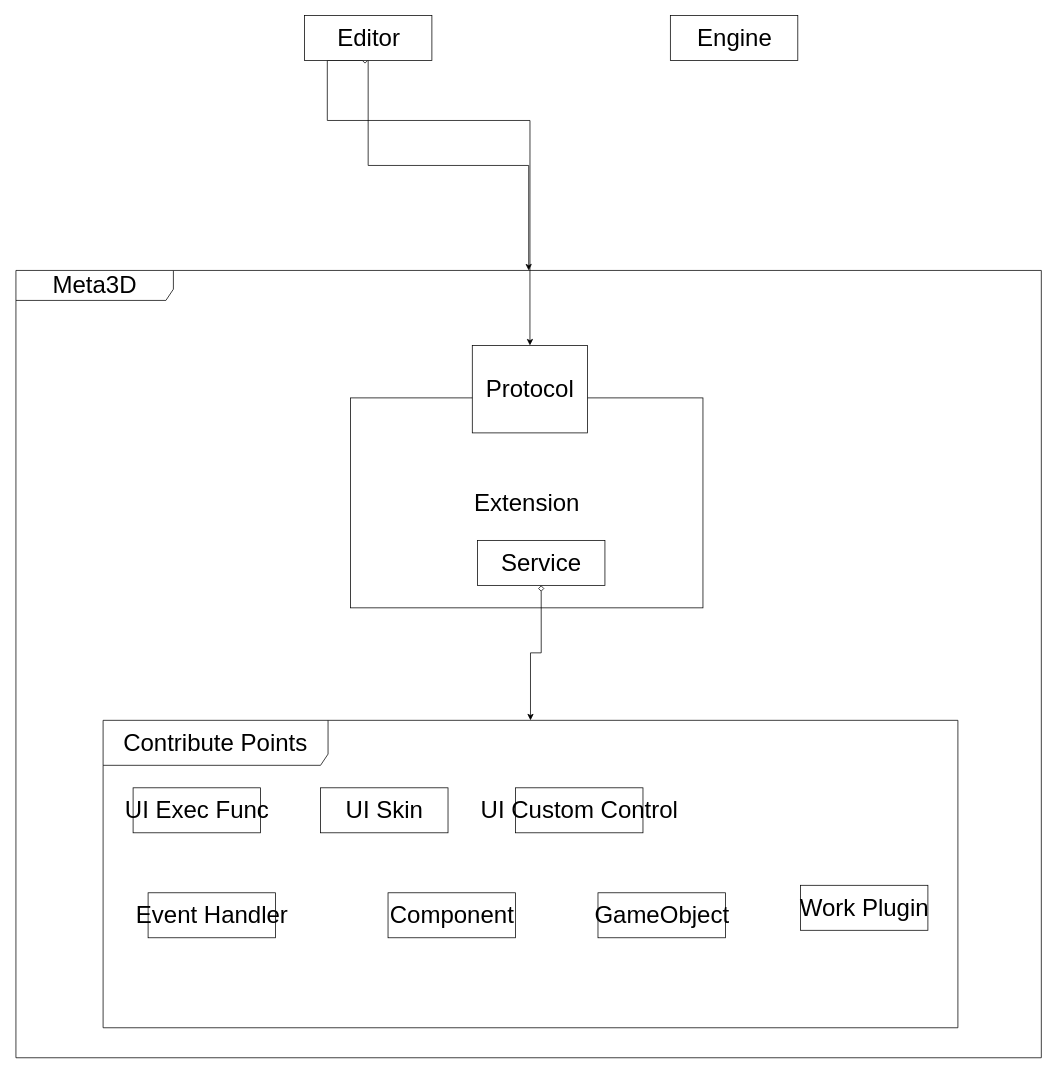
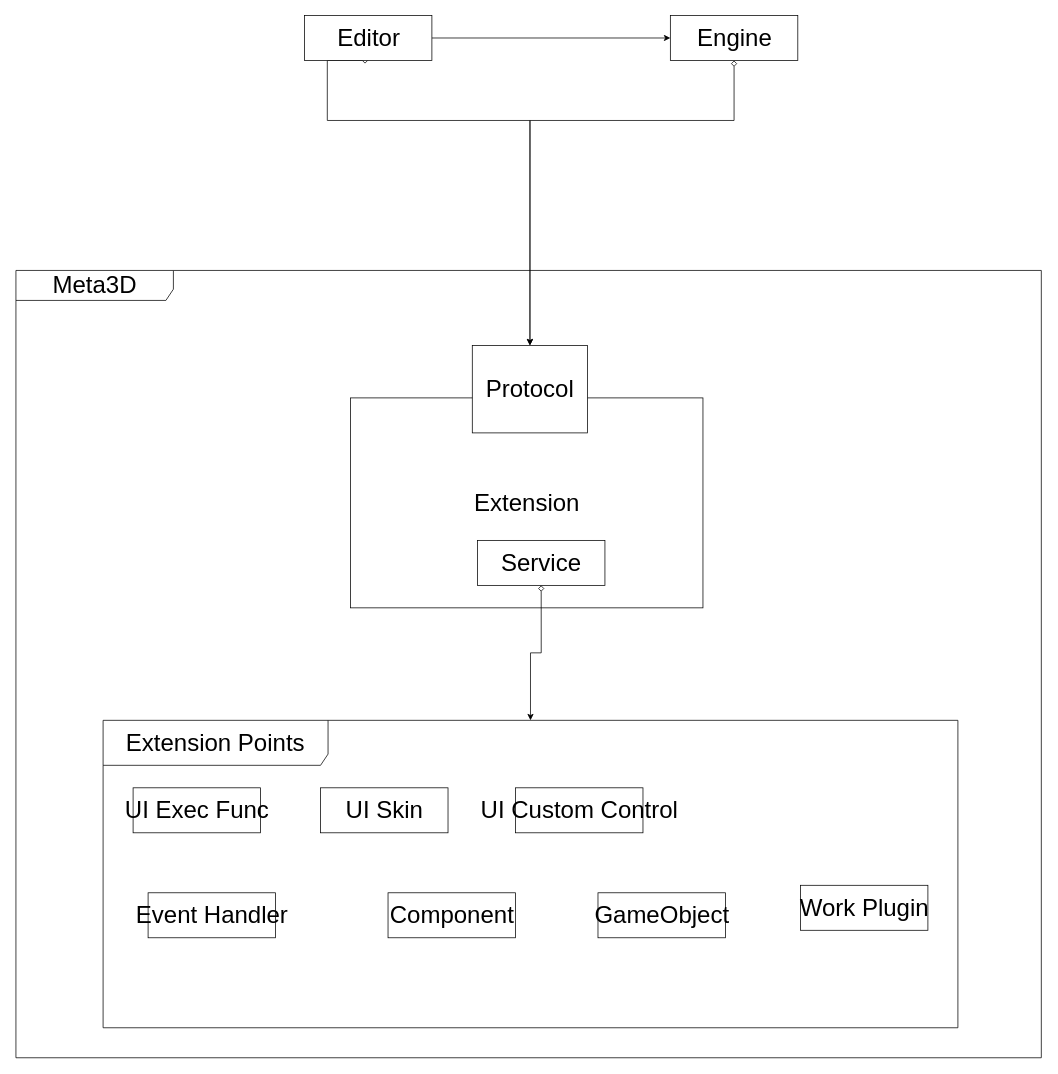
none -> (660, 120)
(395, 165) -> (664, 38)
(216, 743) -> (216, 743)
